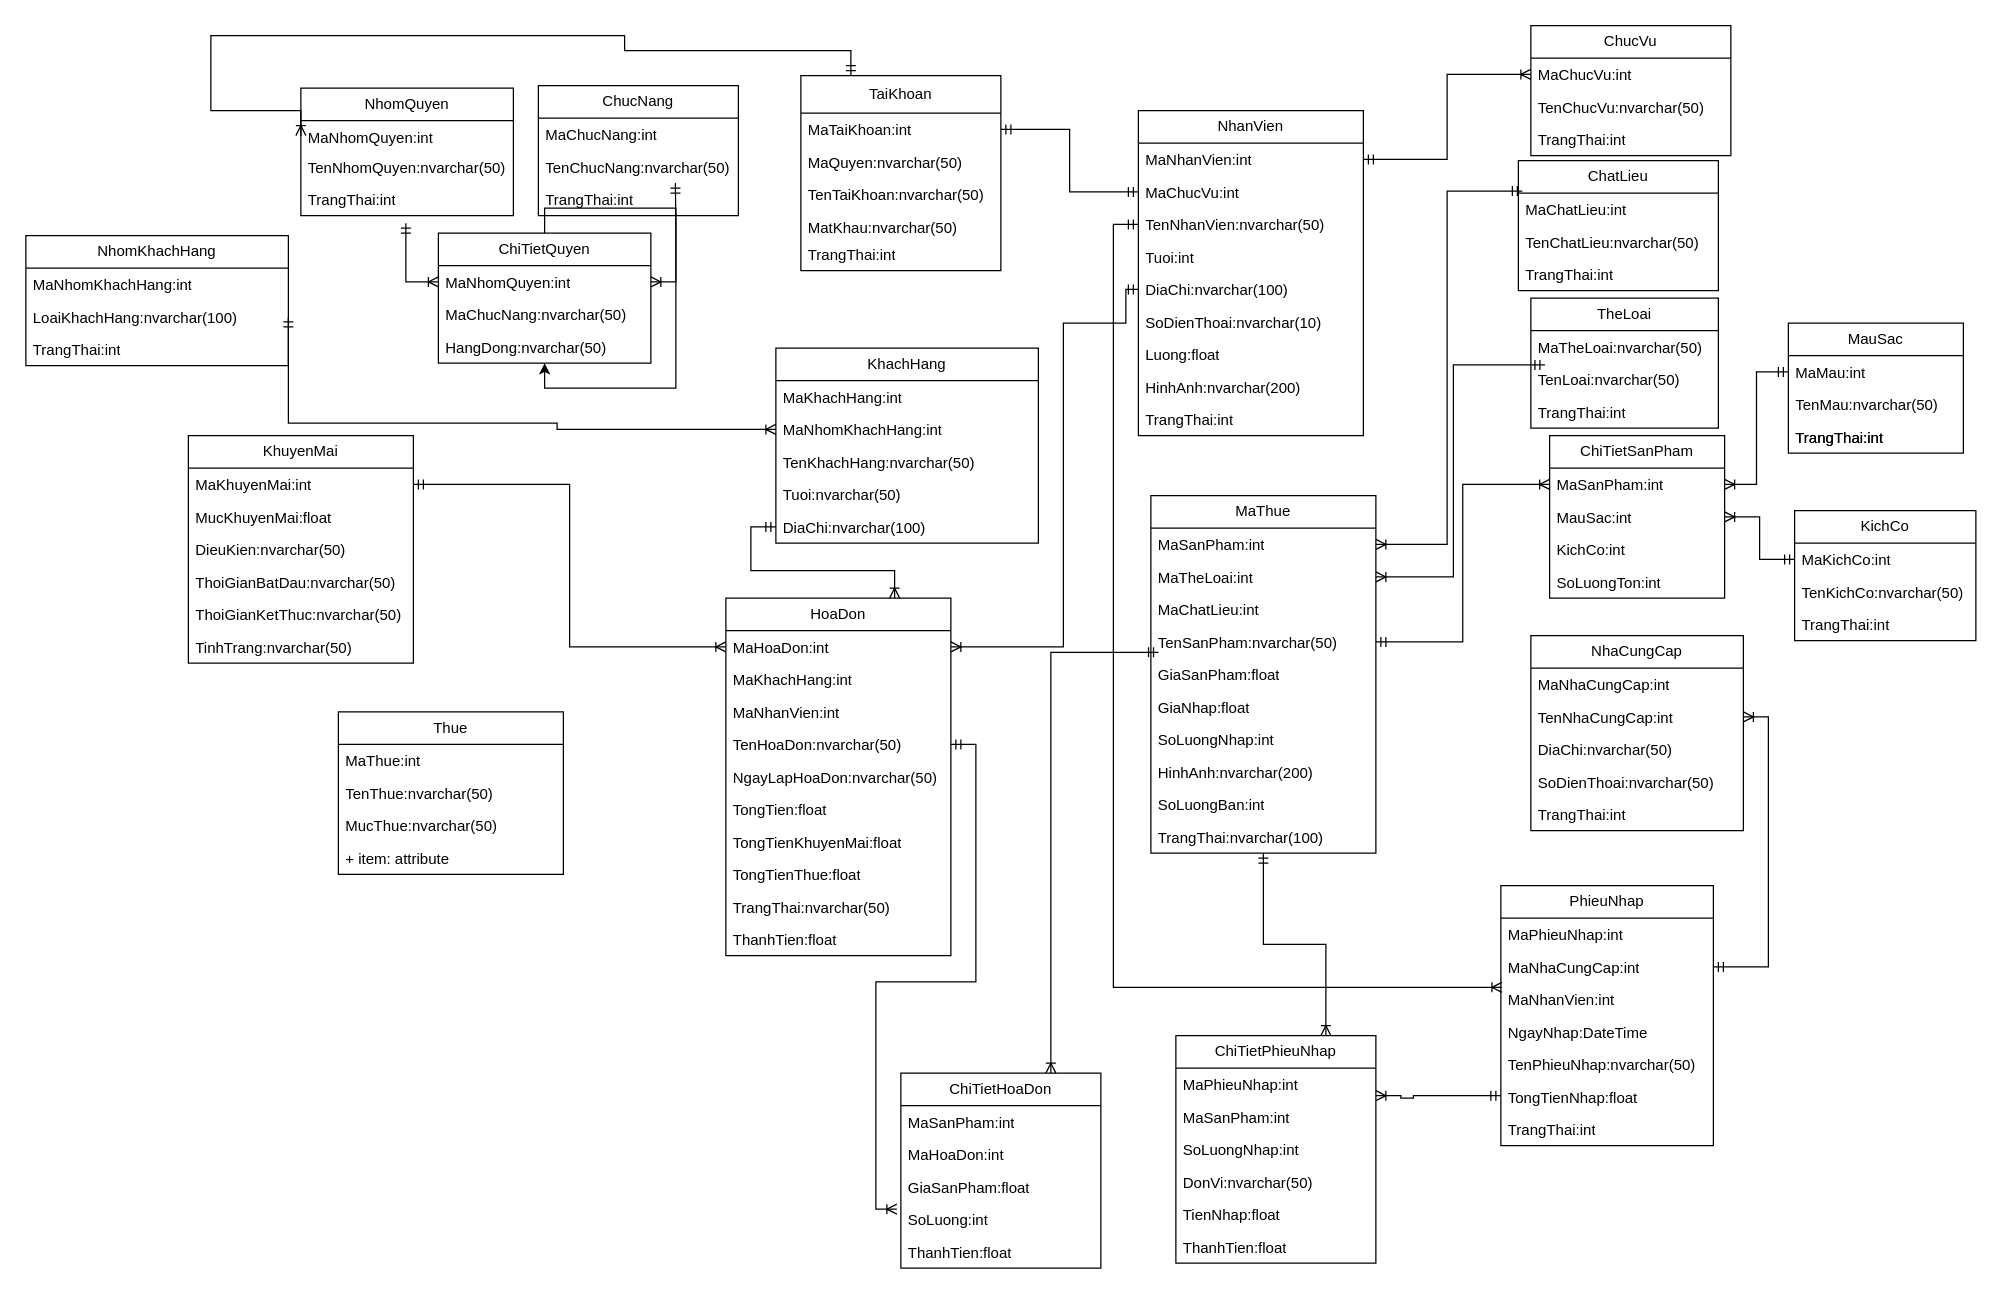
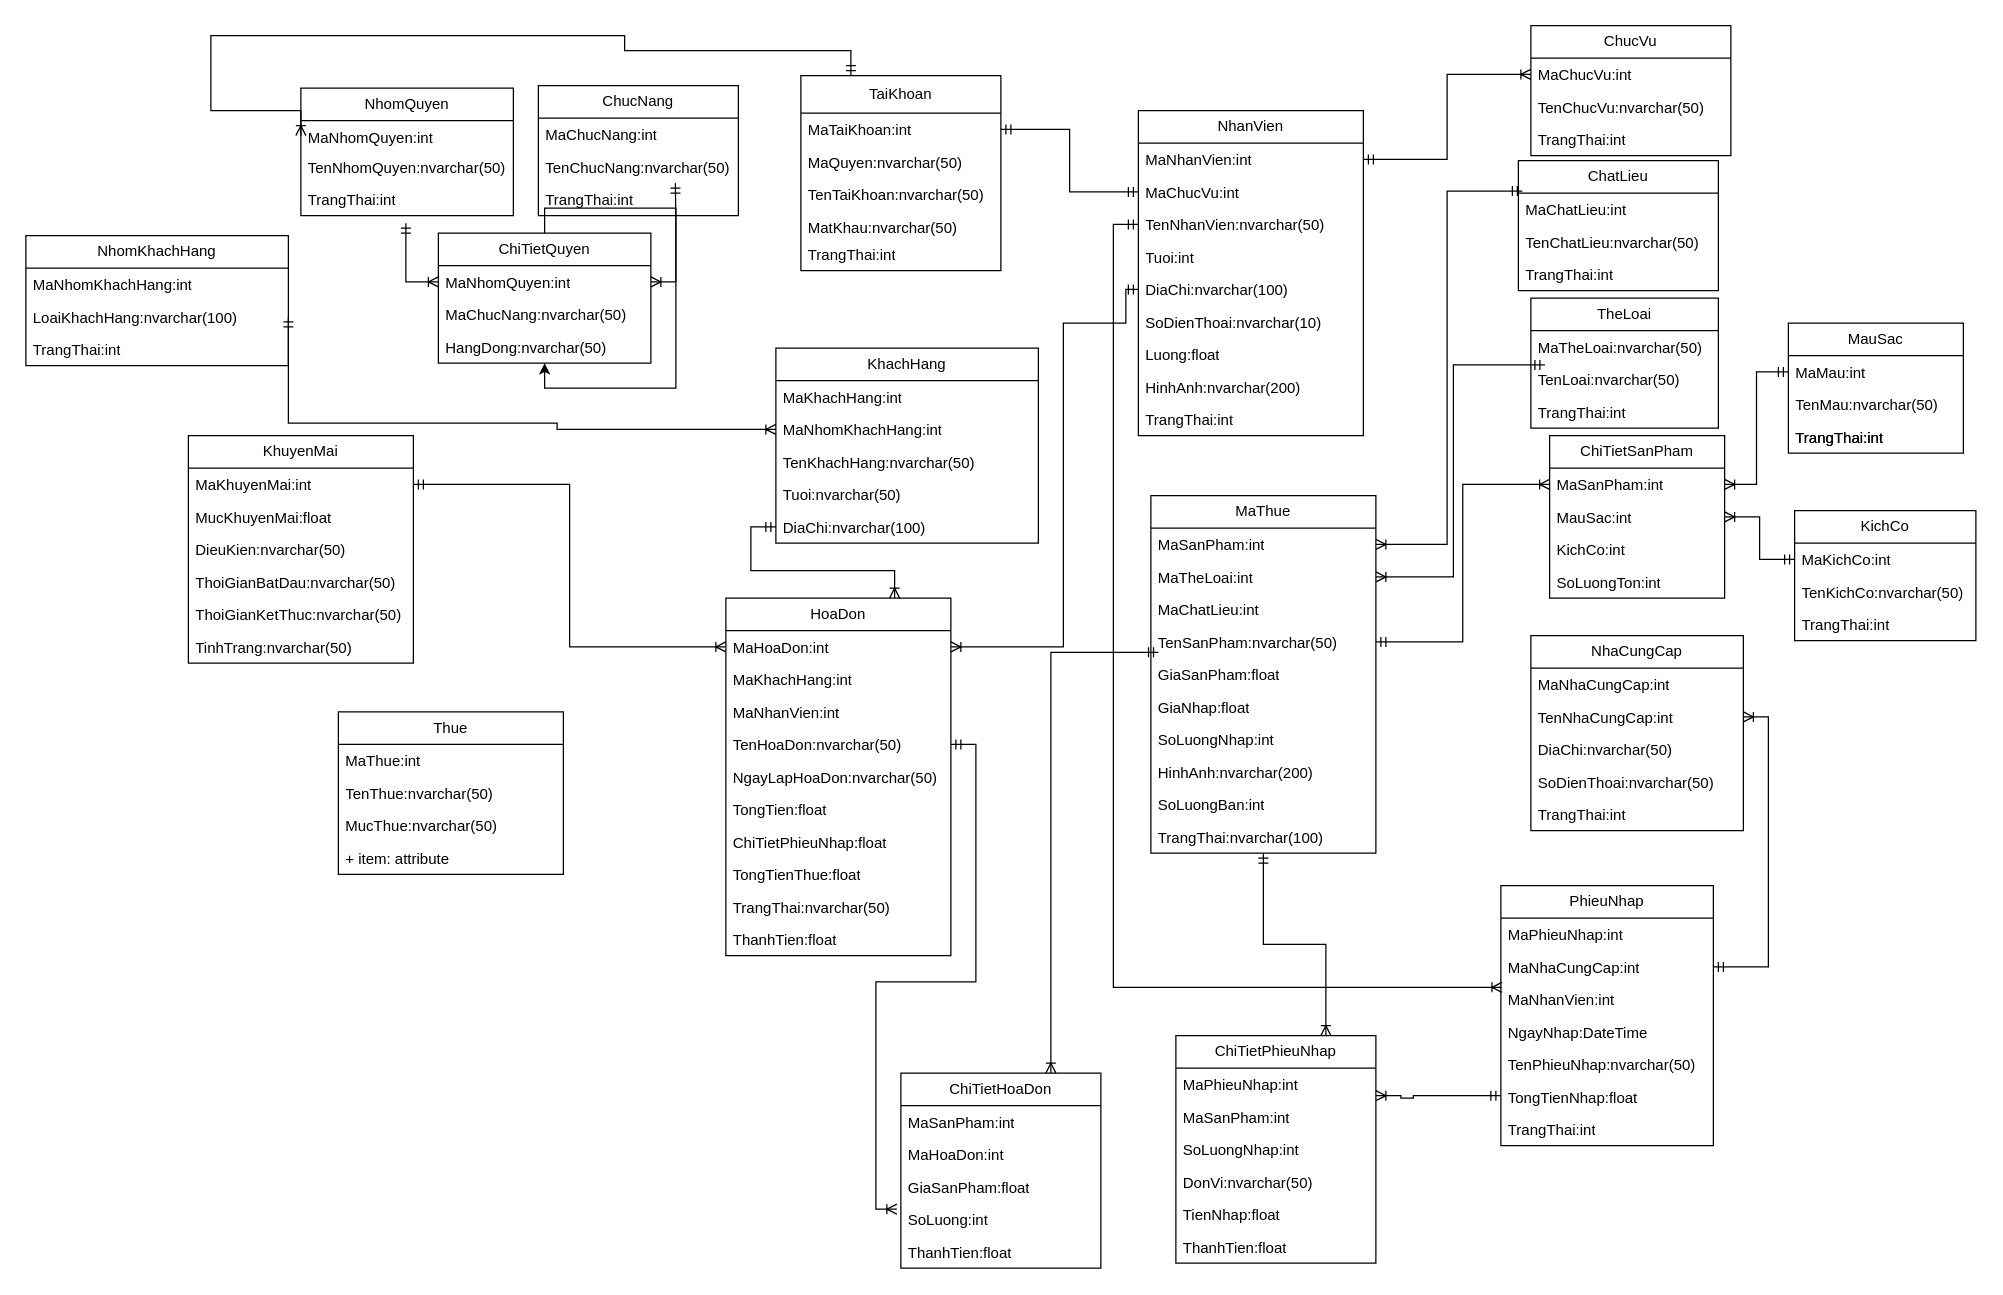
(822, 843) -> (816, 843)
